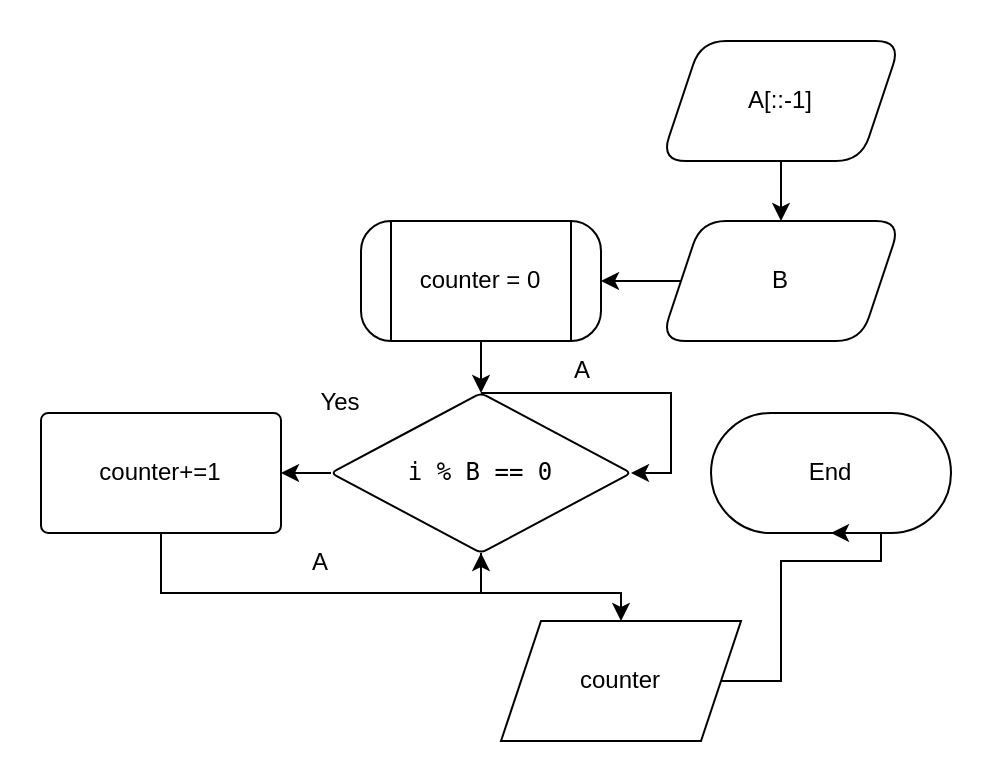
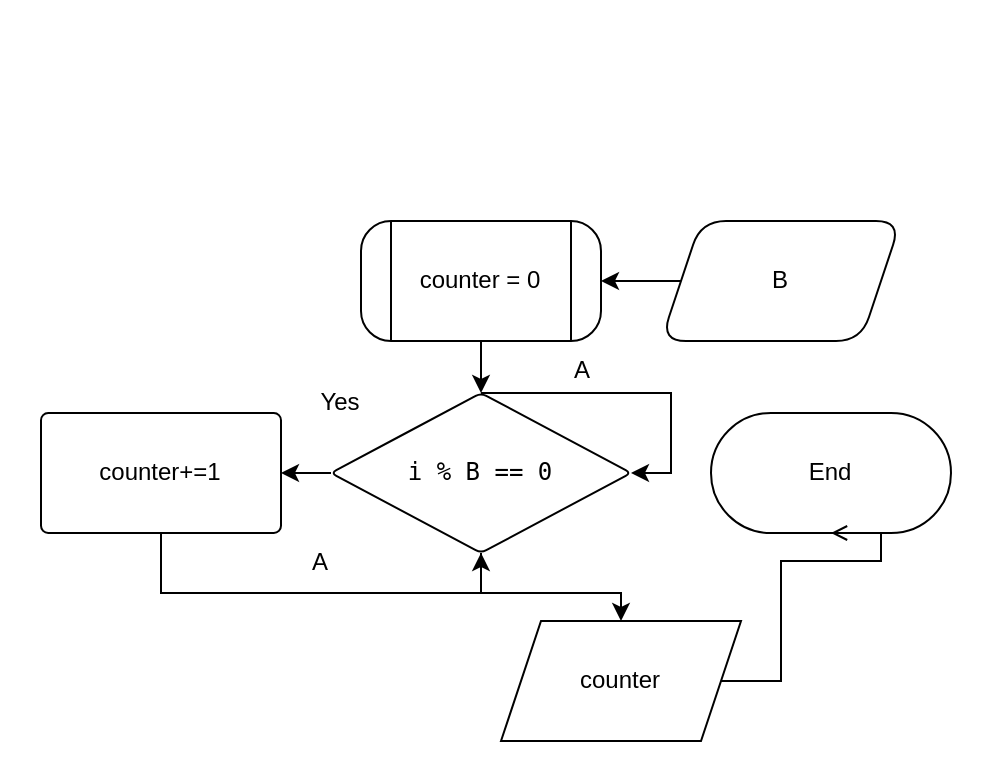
(781, 101) -> none
(781, 198) -> none
(846, 533) -> (843, 533)
